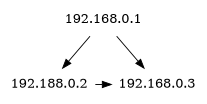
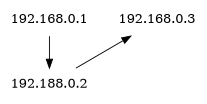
(127, 49) -> none
